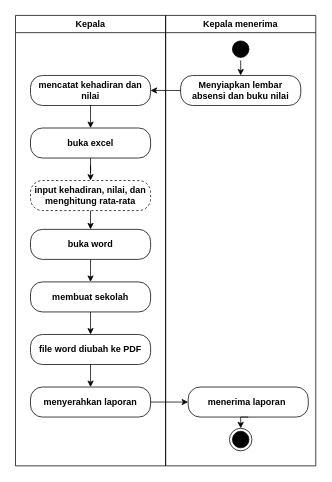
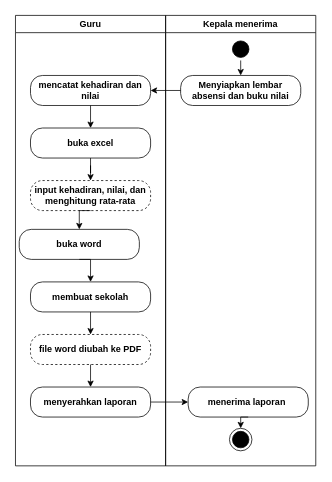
(90, 24) -> (90, 24)
(90, 244) -> (79, 244)
(90, 349) -> (90, 349)
